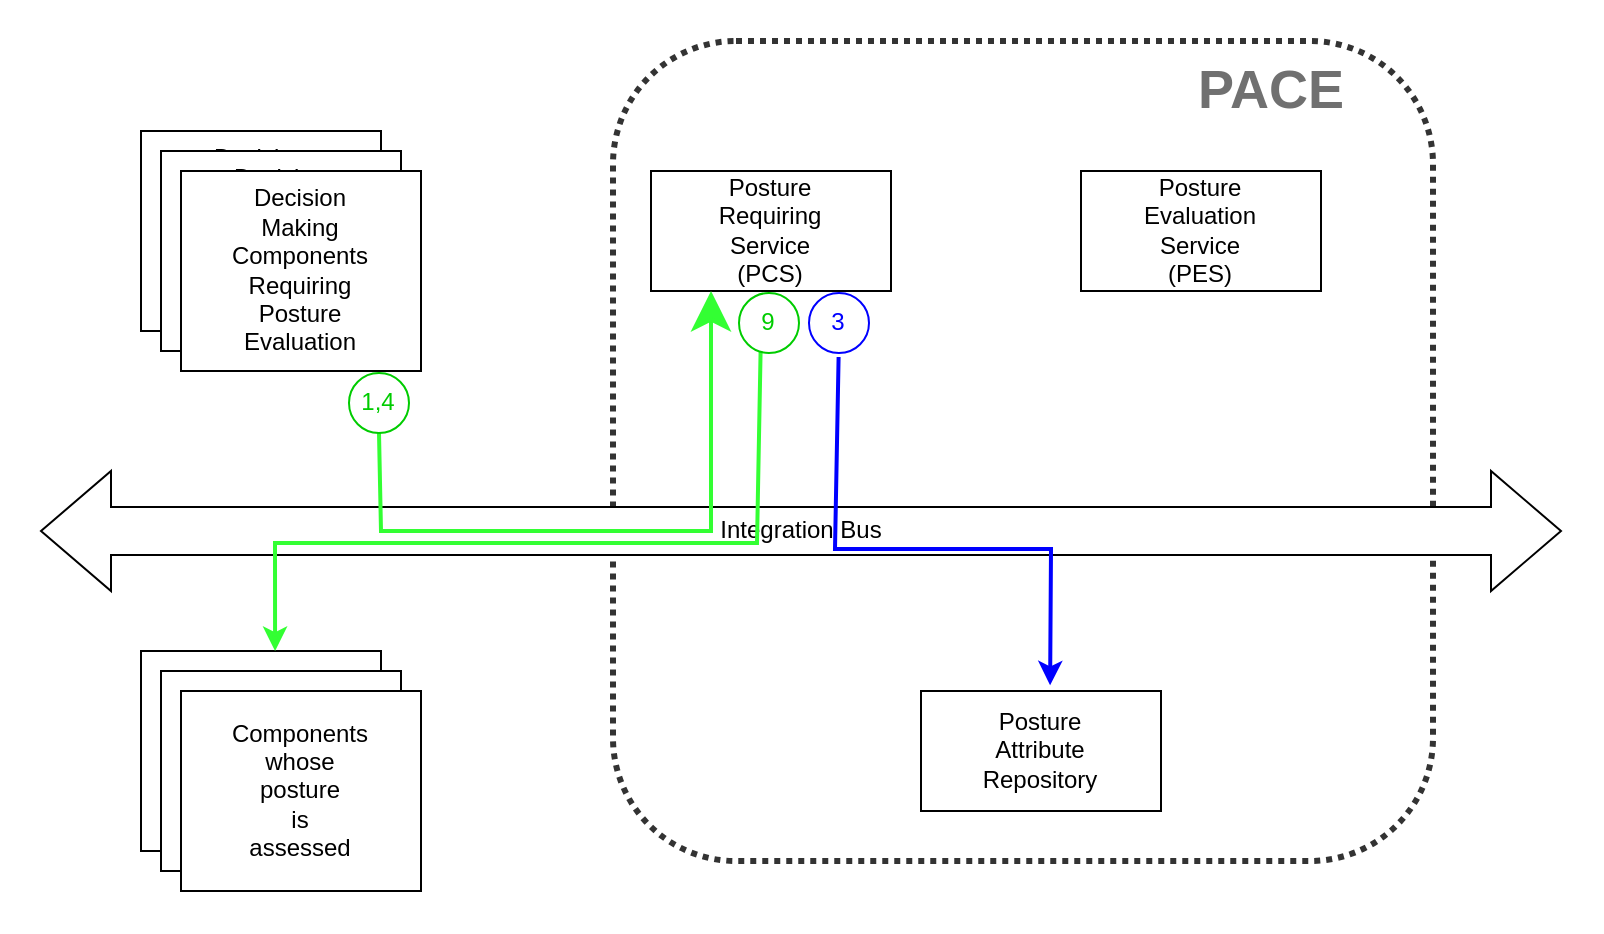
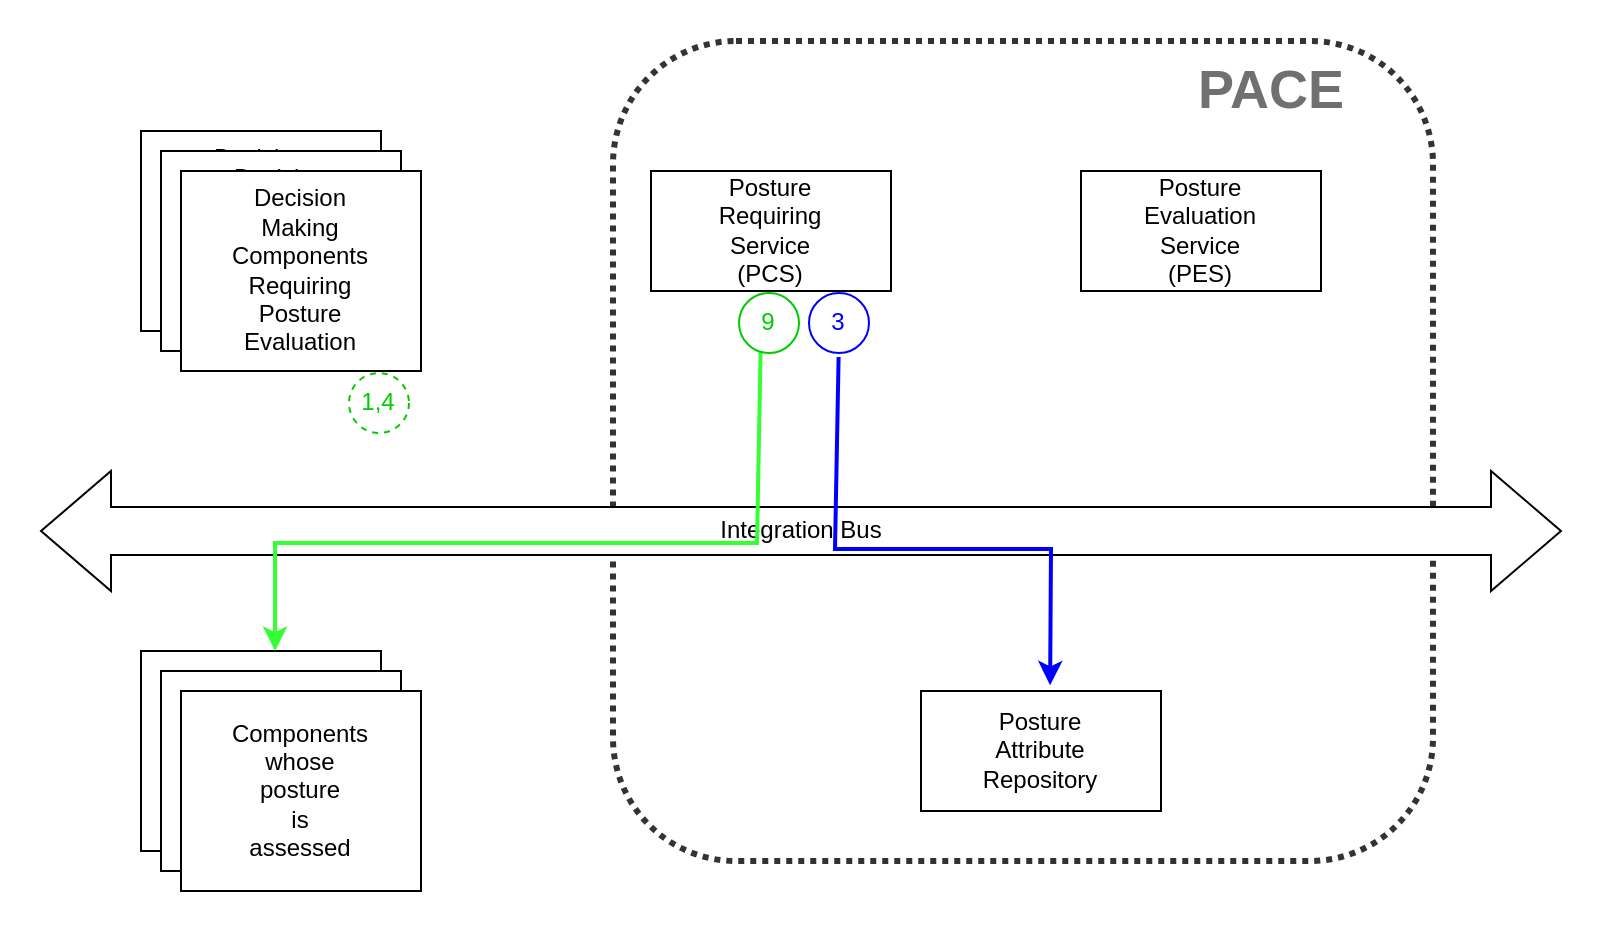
(379, 403) -> (379, 403)
(602, 531) -> none
